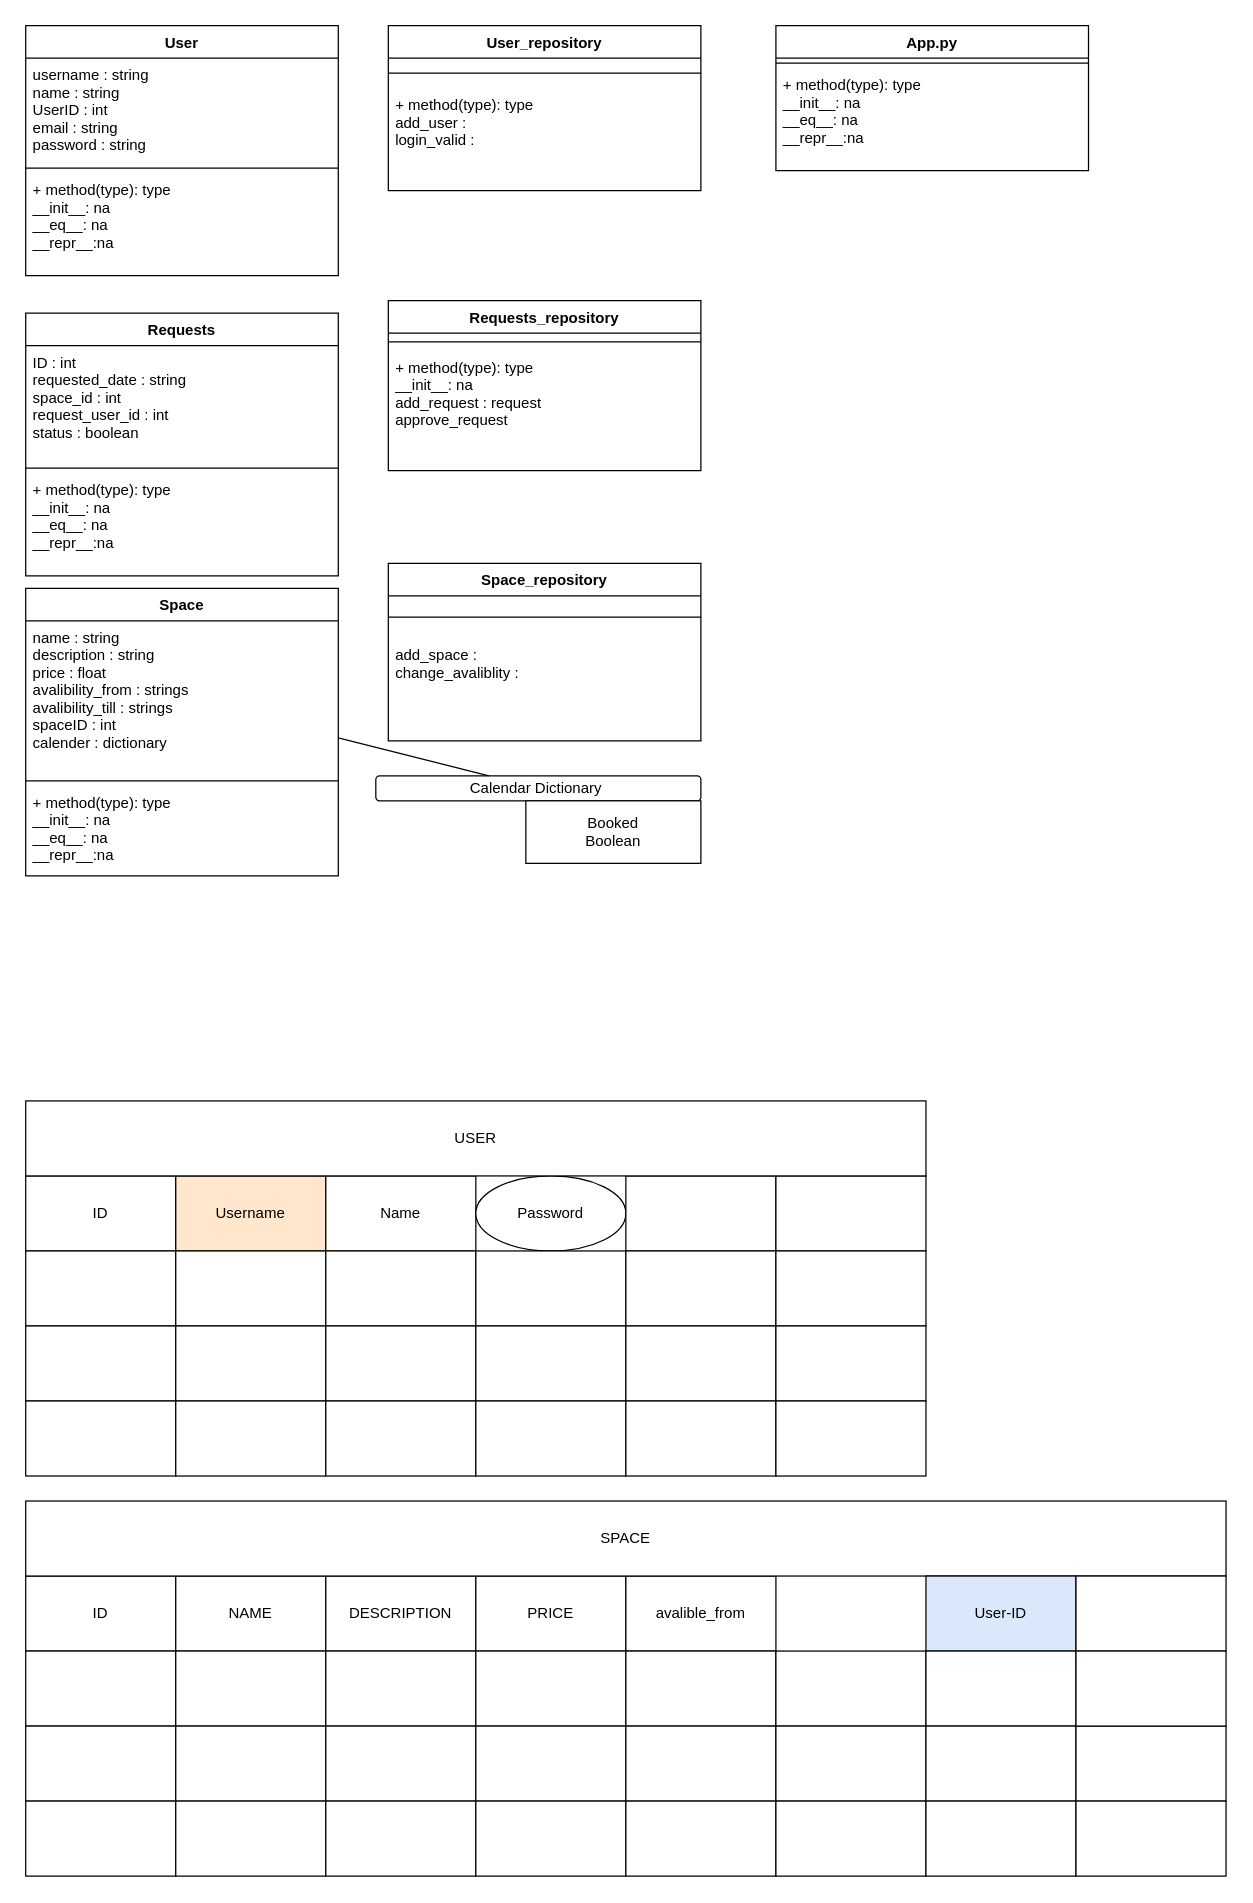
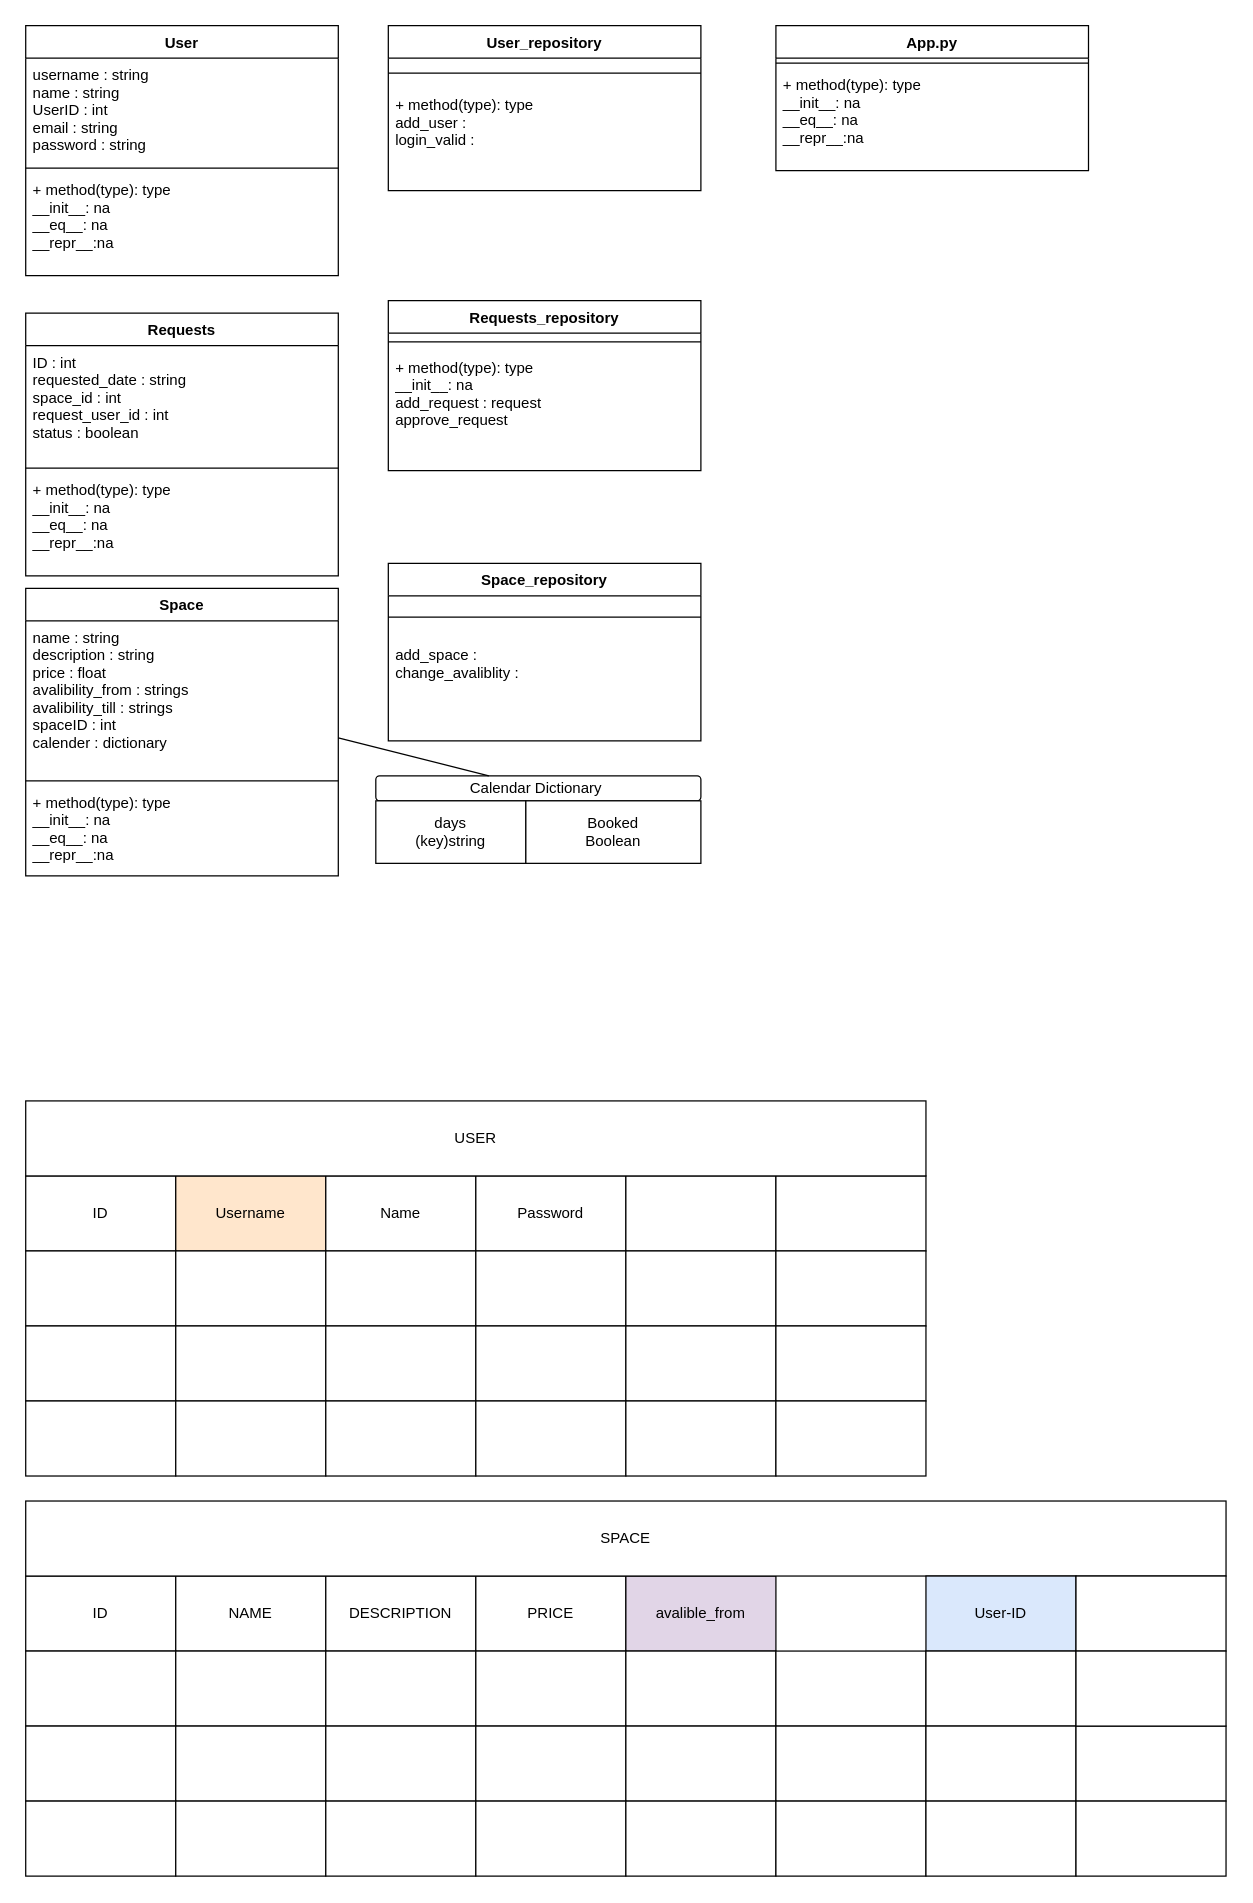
none -> (451, 832)
(551, 1213) -> (551, 1213)
(701, 1613) -> (701, 1613)
